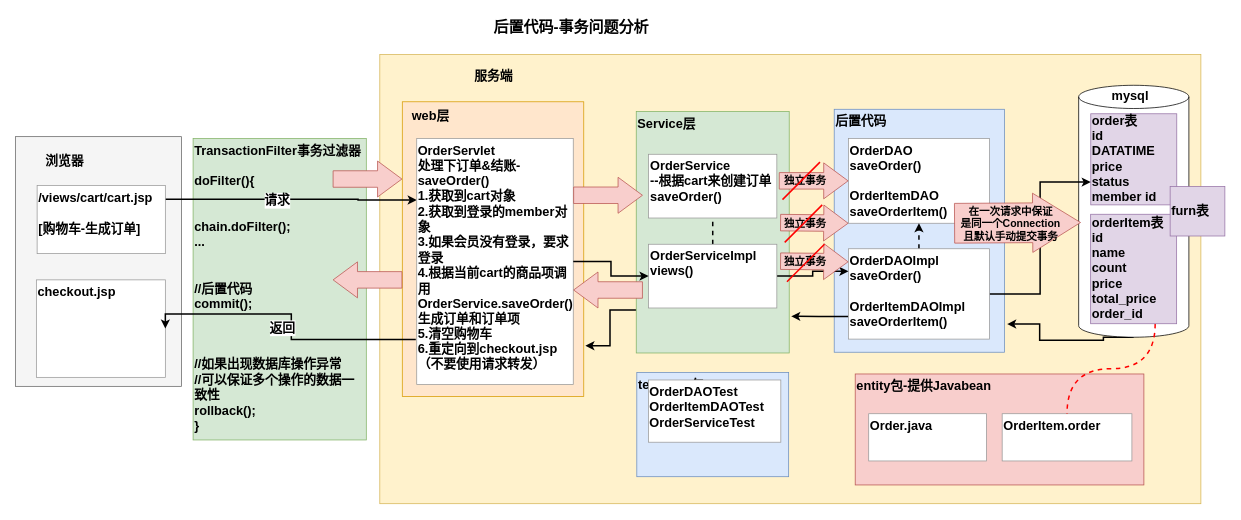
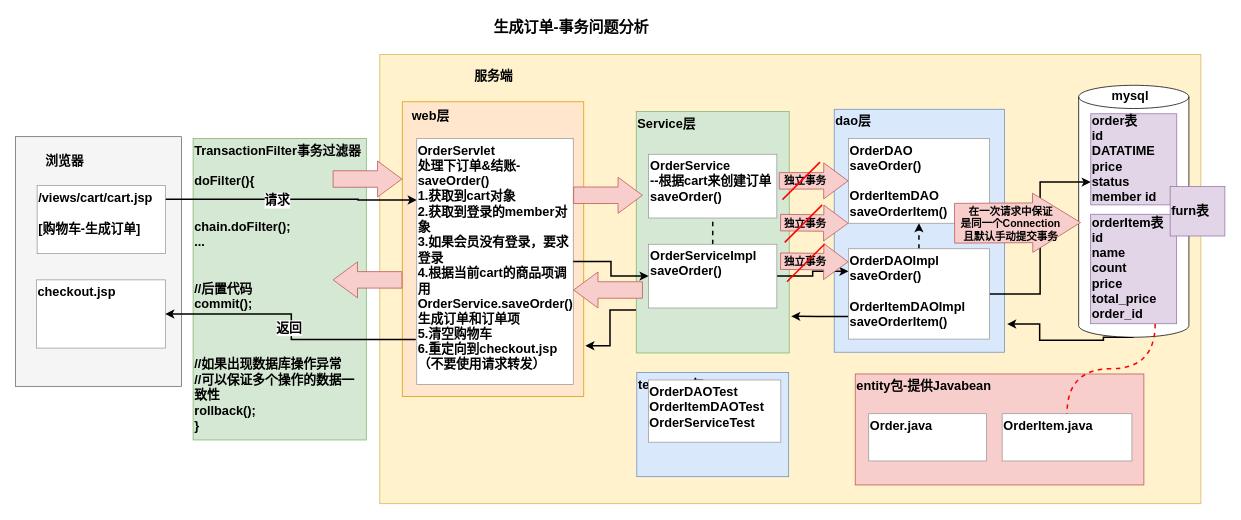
(572, 26) -> (572, 26)
(861, 122) -> (853, 122)
(704, 265) -> (704, 265)
(101, 329) -> (101, 314)
(1056, 427) -> (1052, 427)
